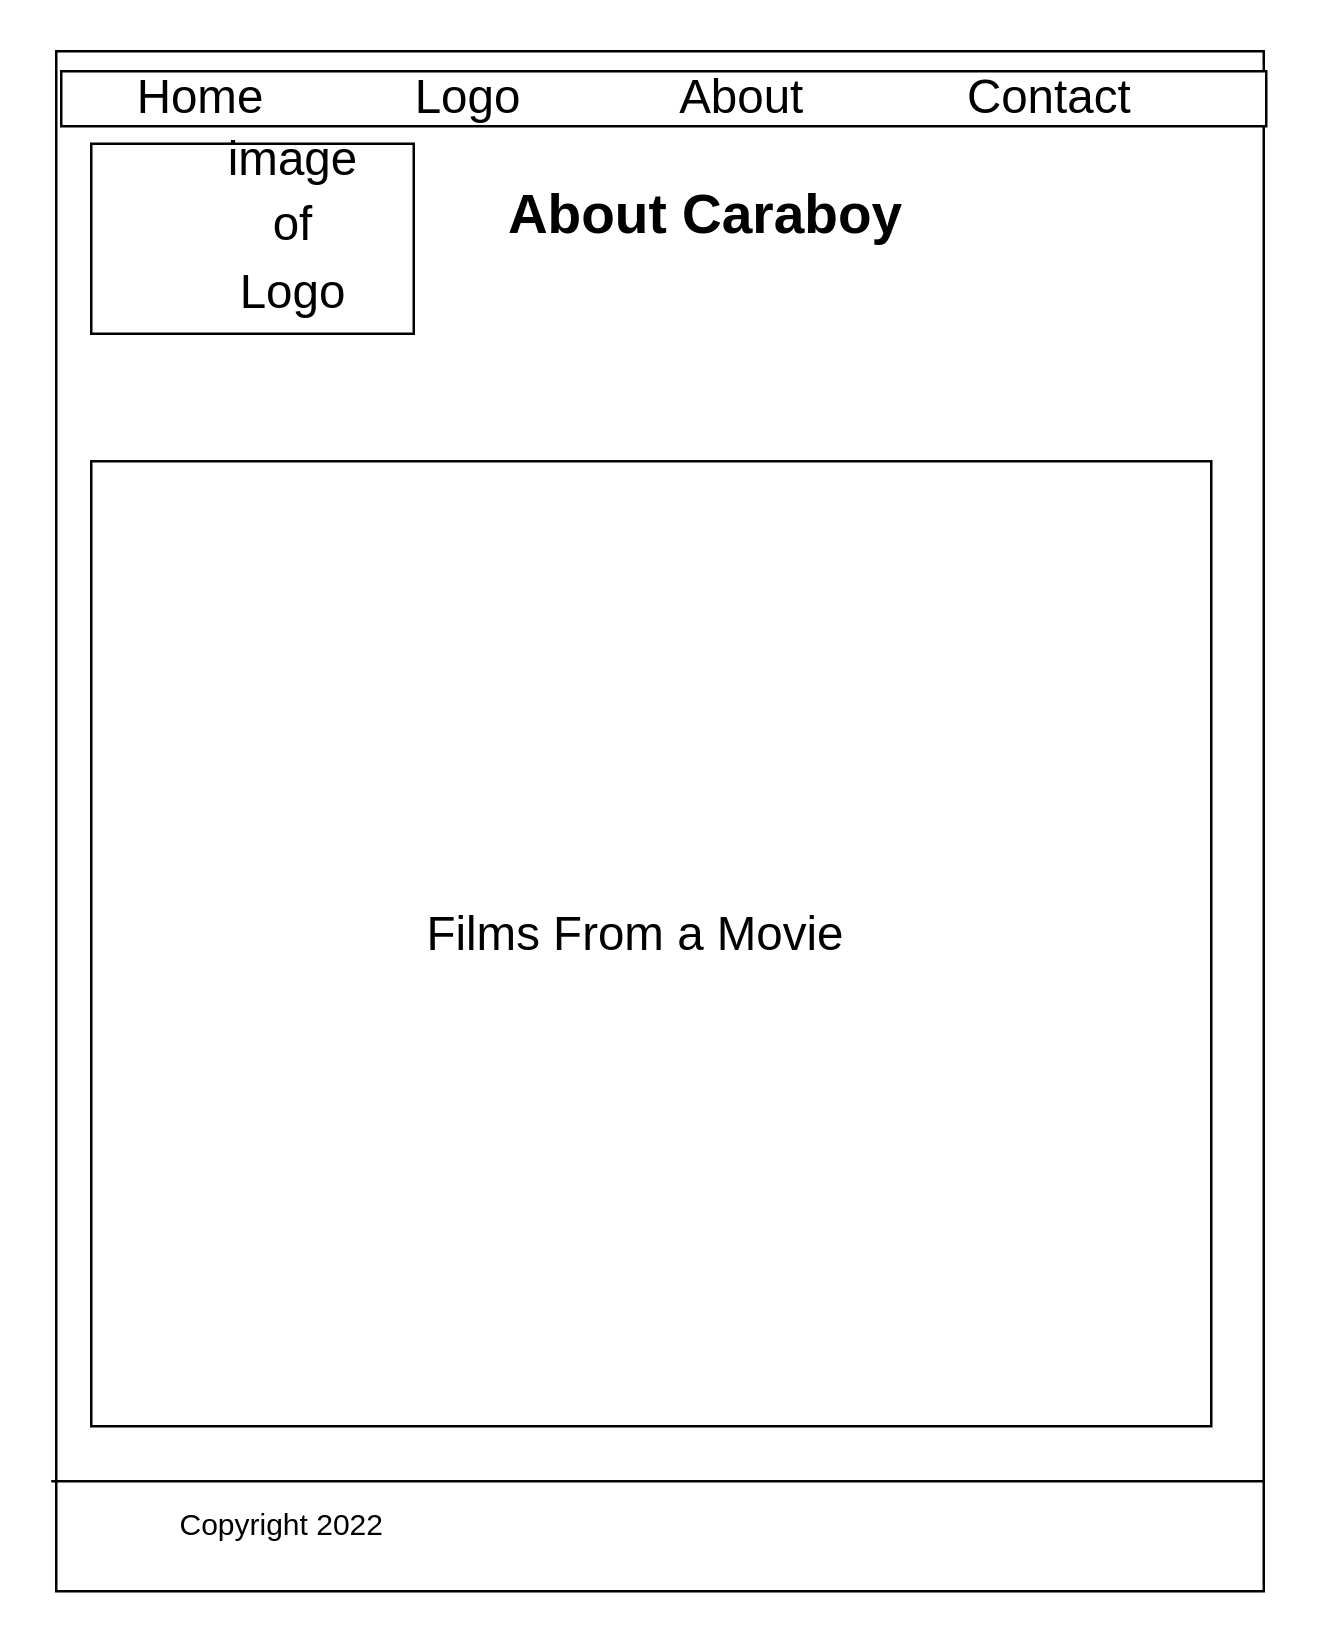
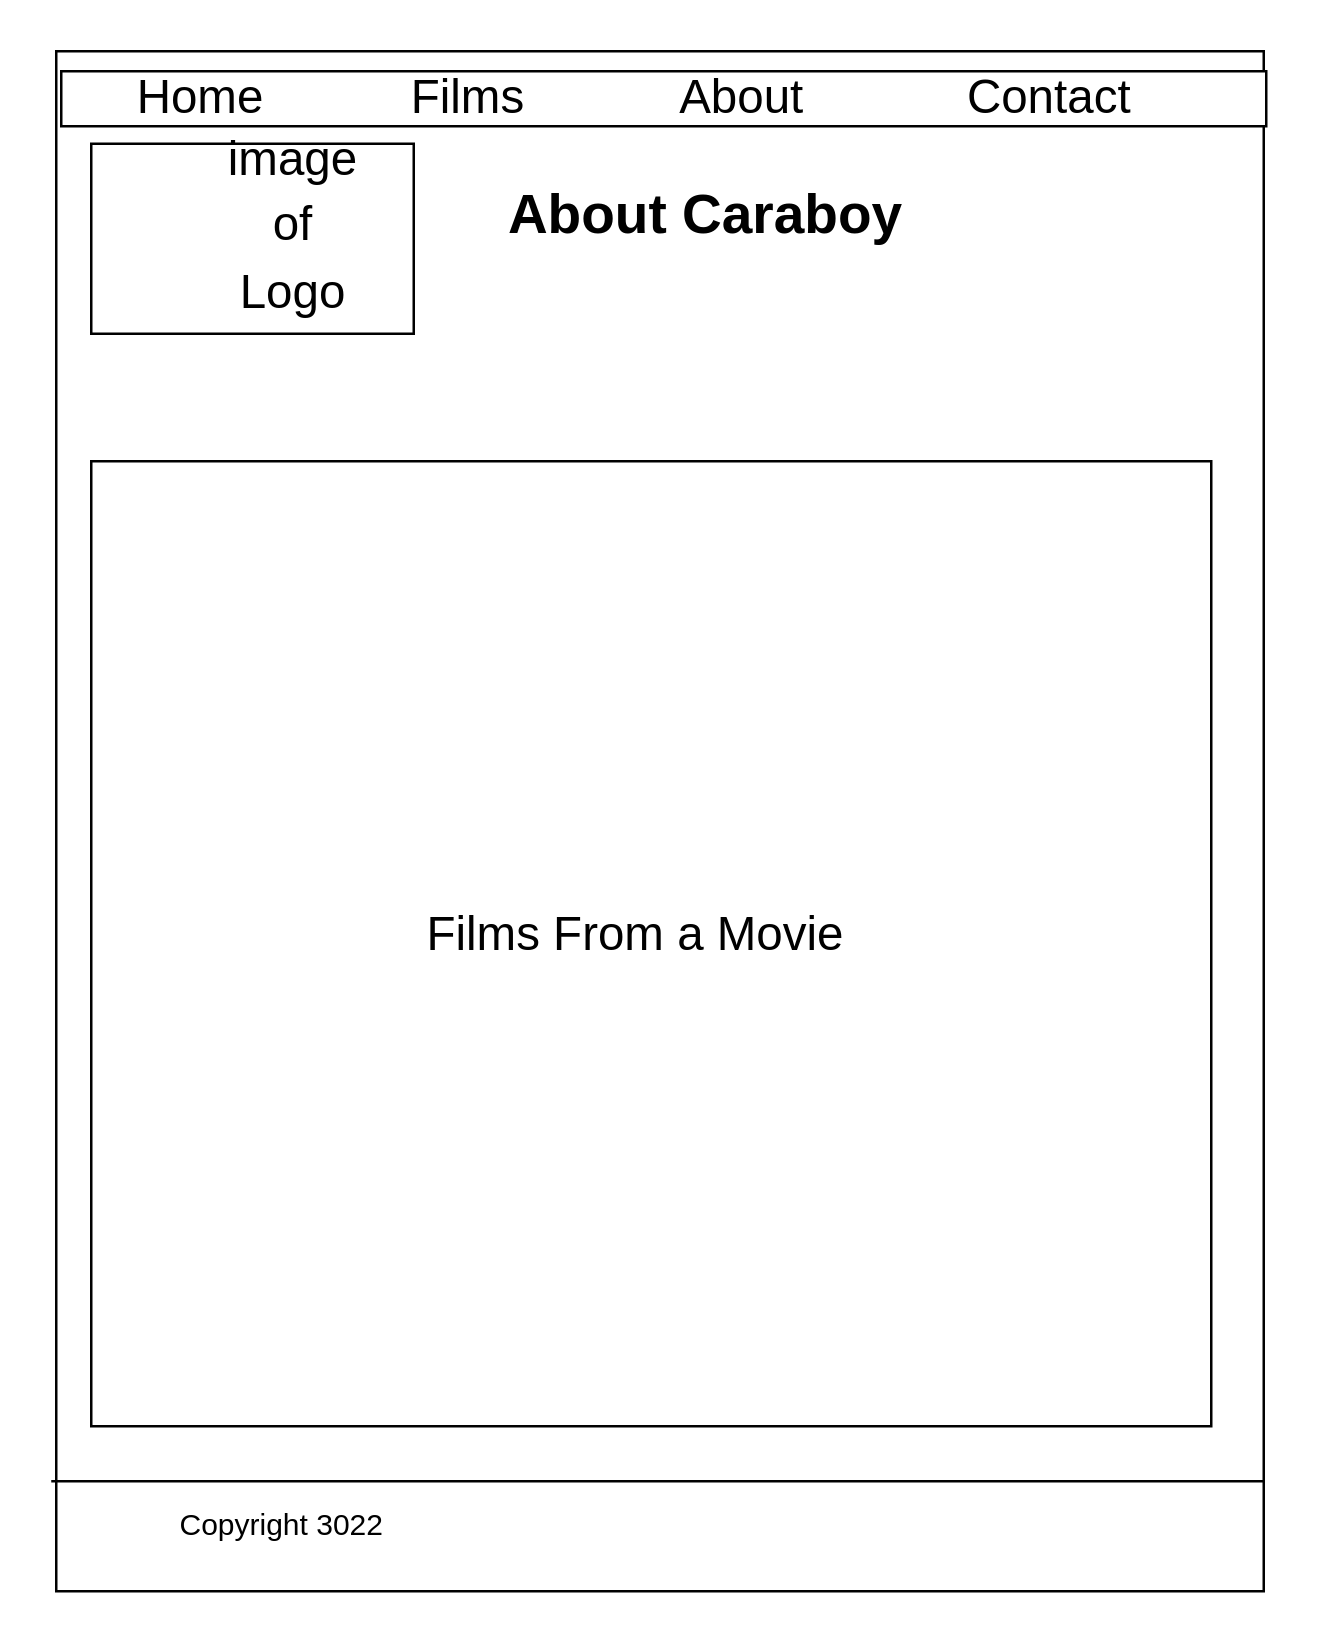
(469, 99) -> (469, 99)
(283, 1521) -> (283, 1521)
